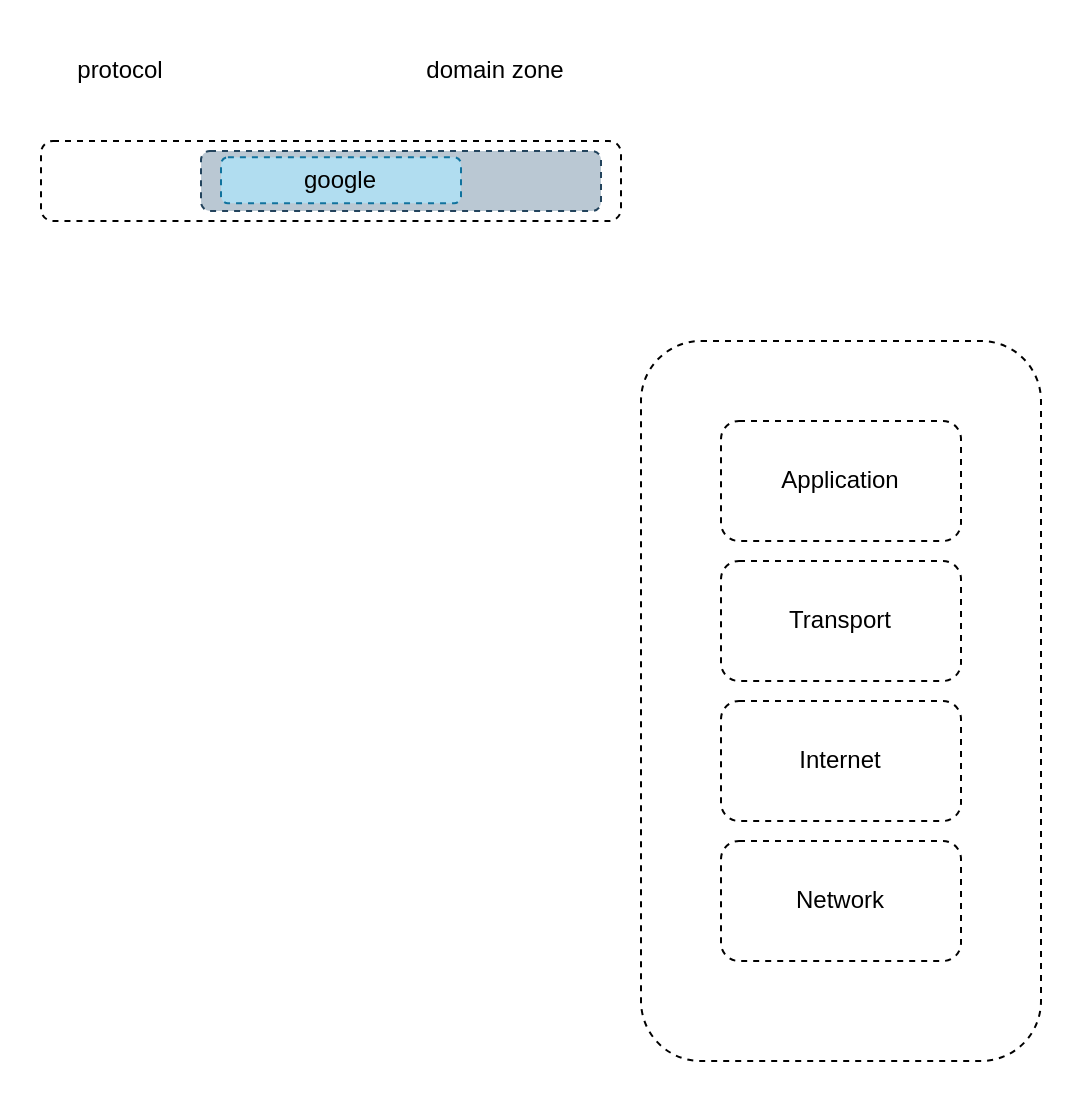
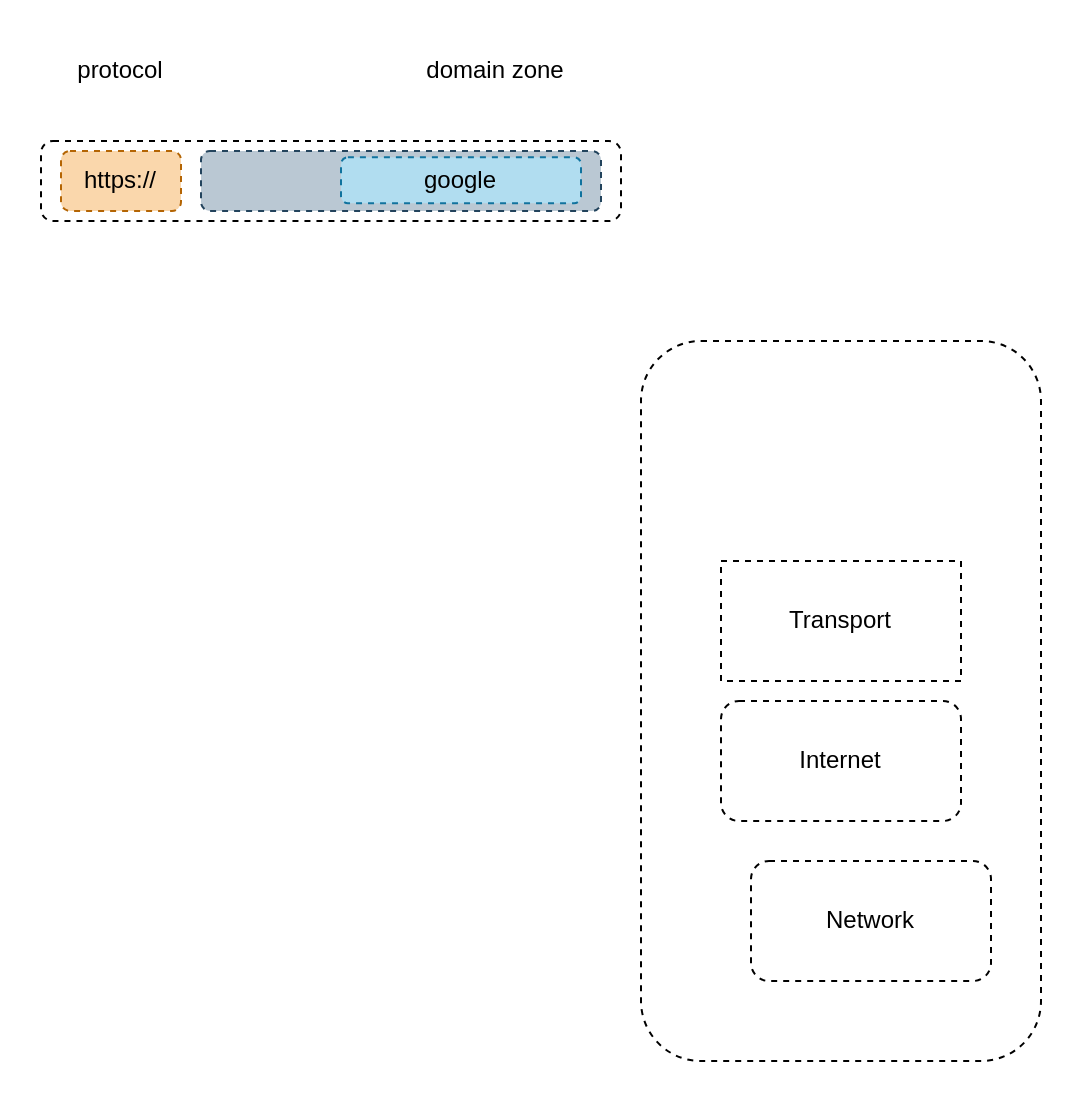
(341, 180) -> (461, 180)
none -> (121, 181)
(841, 481) -> none
(841, 621) -> (841, 621)
(841, 901) -> (871, 921)
